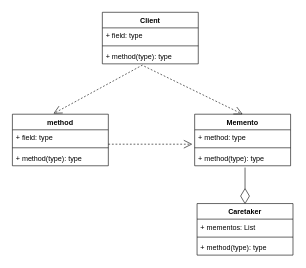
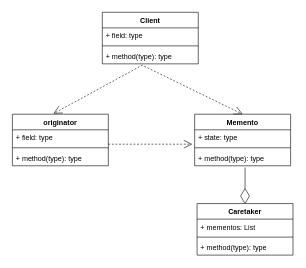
(60, 122) -> (60, 122)
(223, 138) -> (221, 138)
